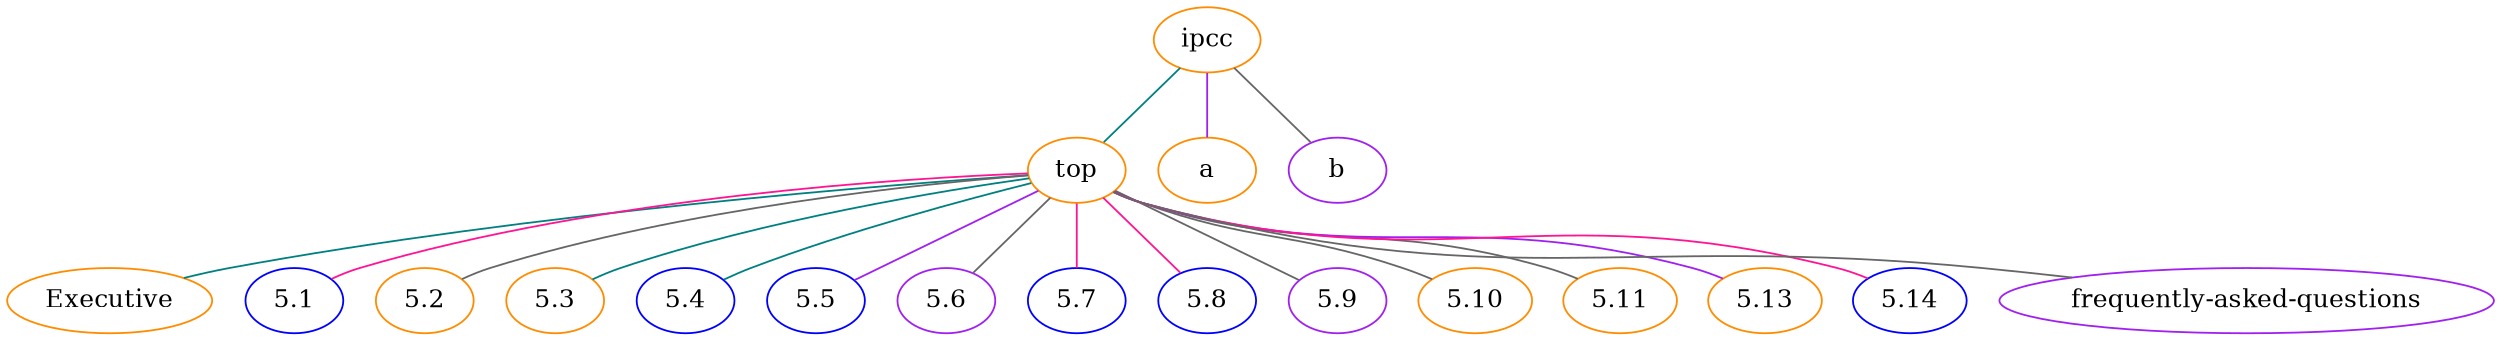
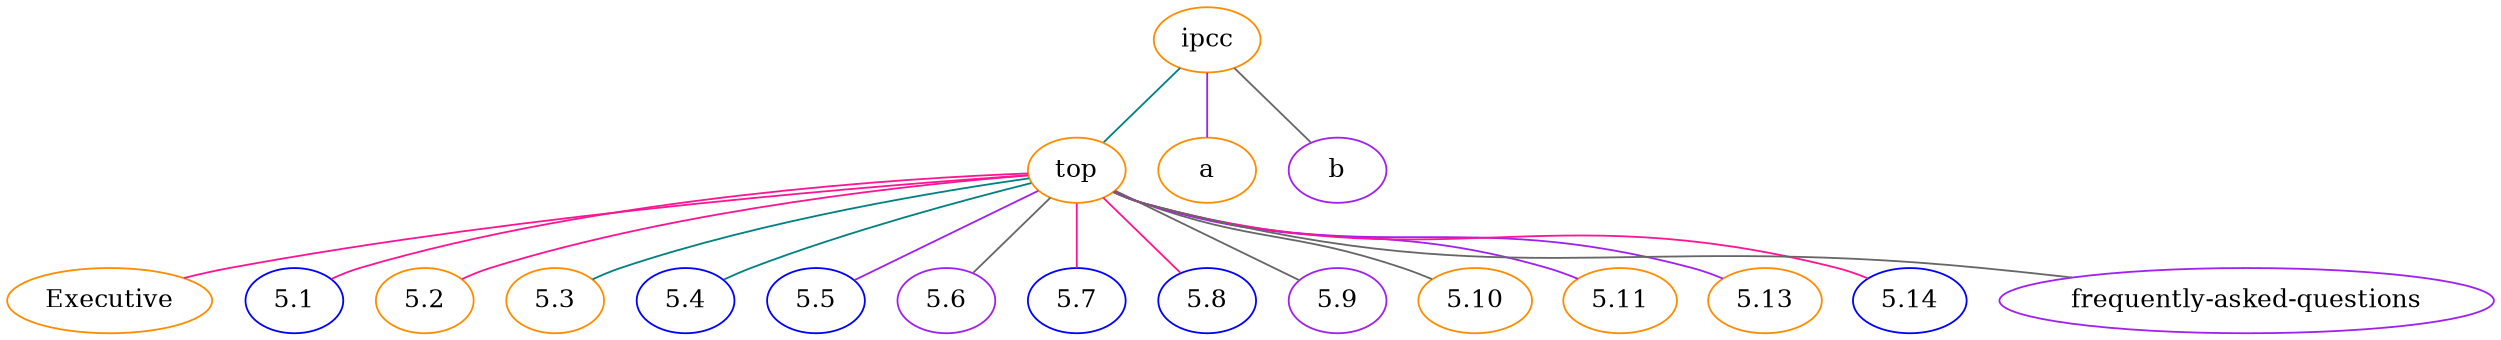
(742, 211) -> (742, 211)
(436, 235) -> (436, 235)
(1346, 237) -> (1346, 237)
